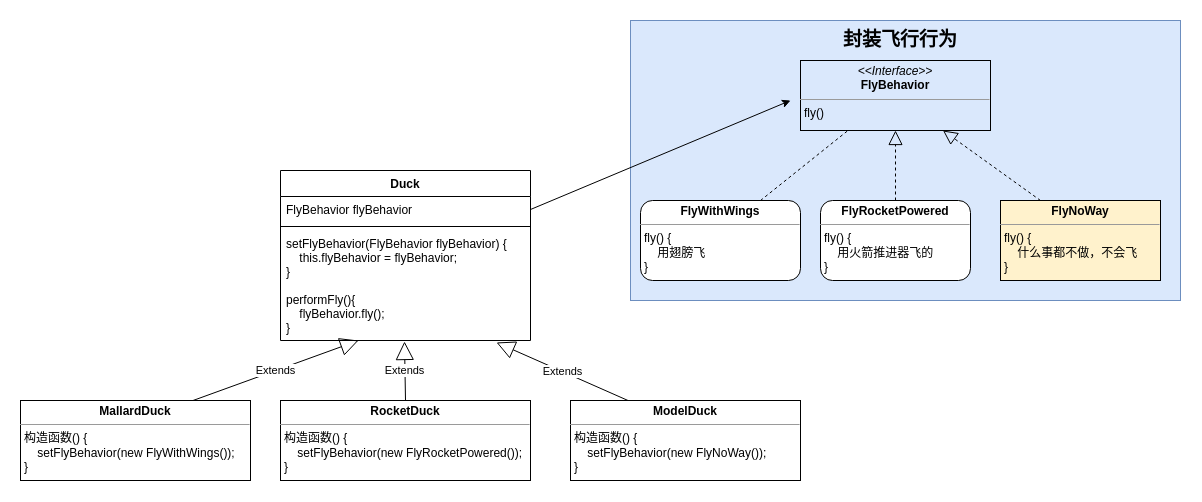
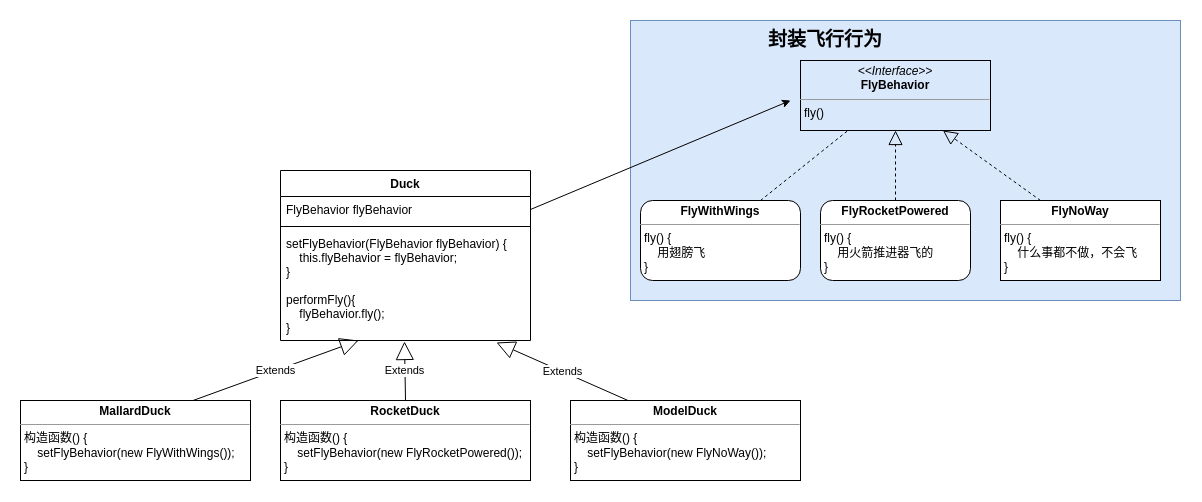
(901, 41) -> (826, 41)
(1081, 241) -> (1081, 241)
